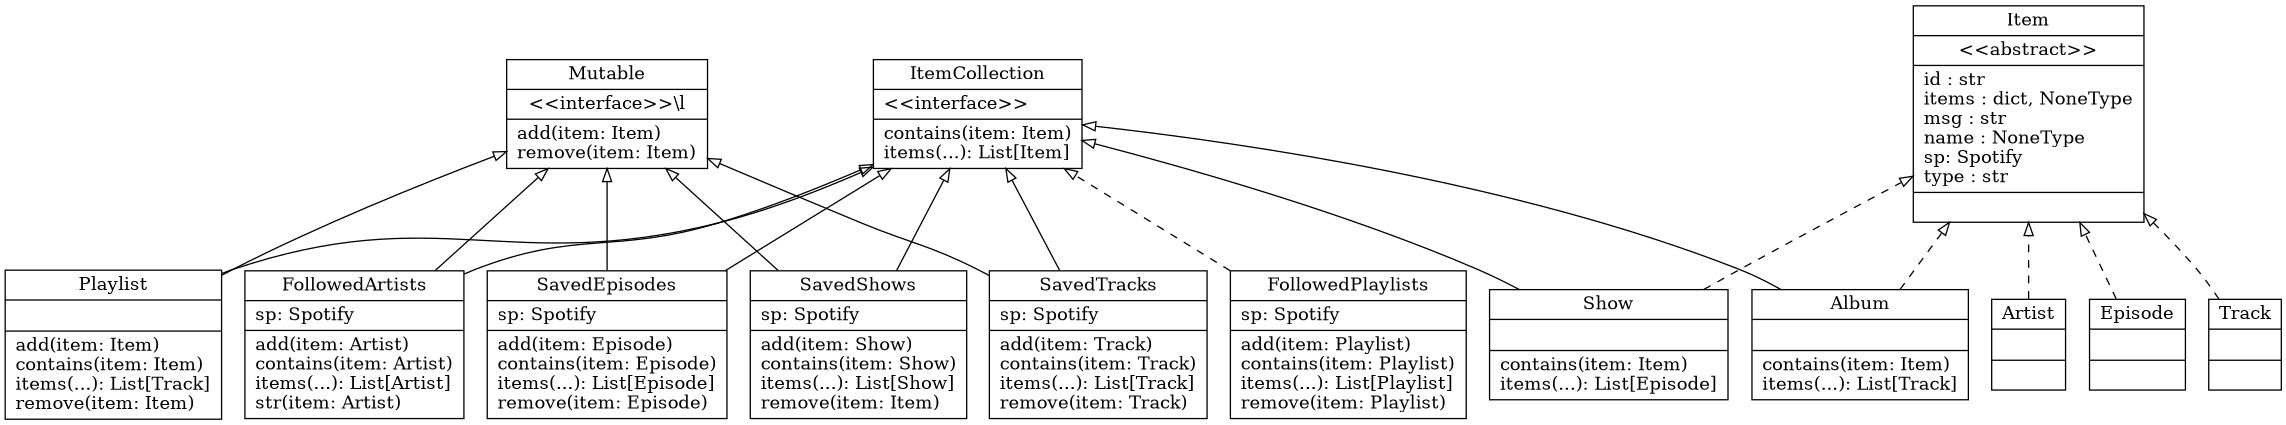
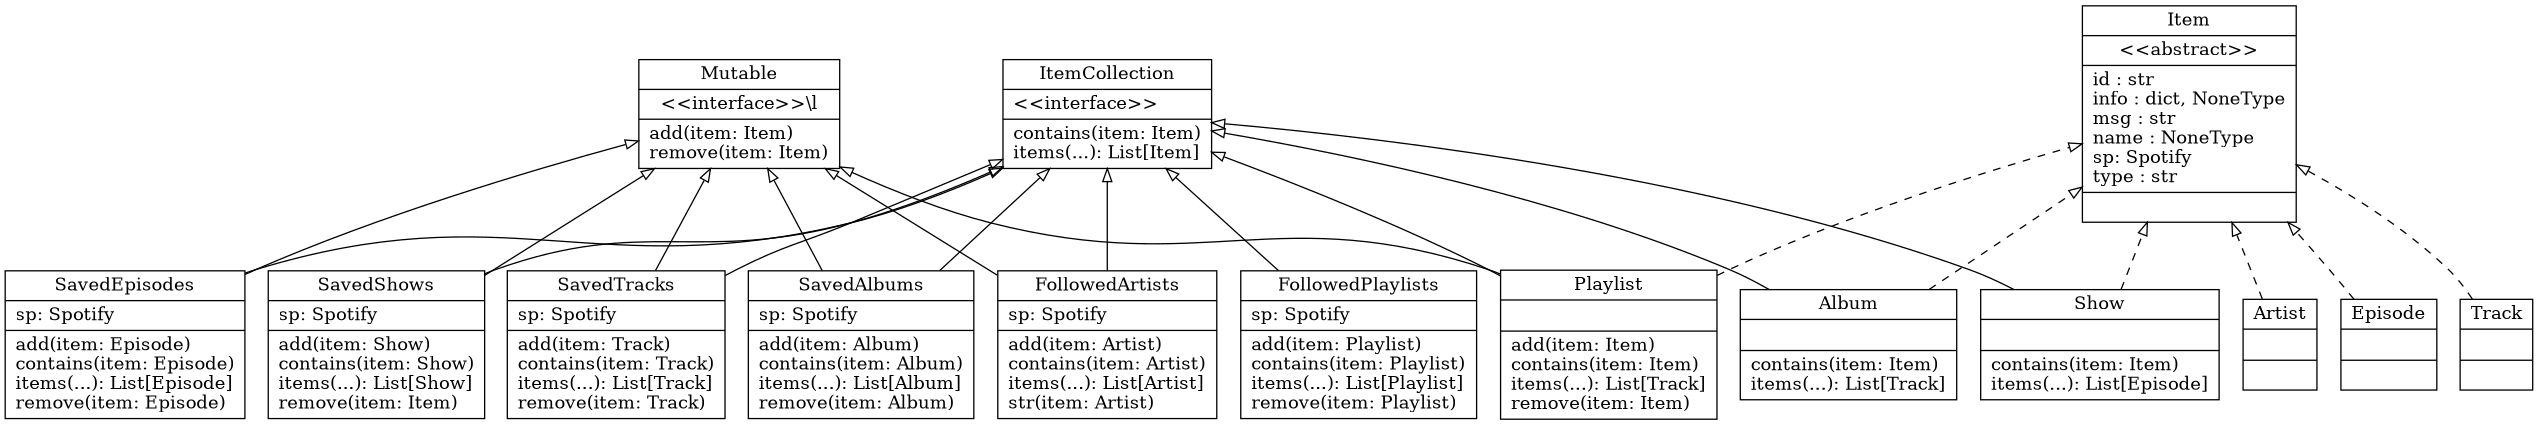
(2029, 99) -> (2189, 99)
none -> (1891, 204)
(1153, 223) -> (1227, 224)
none -> (861, 345)
